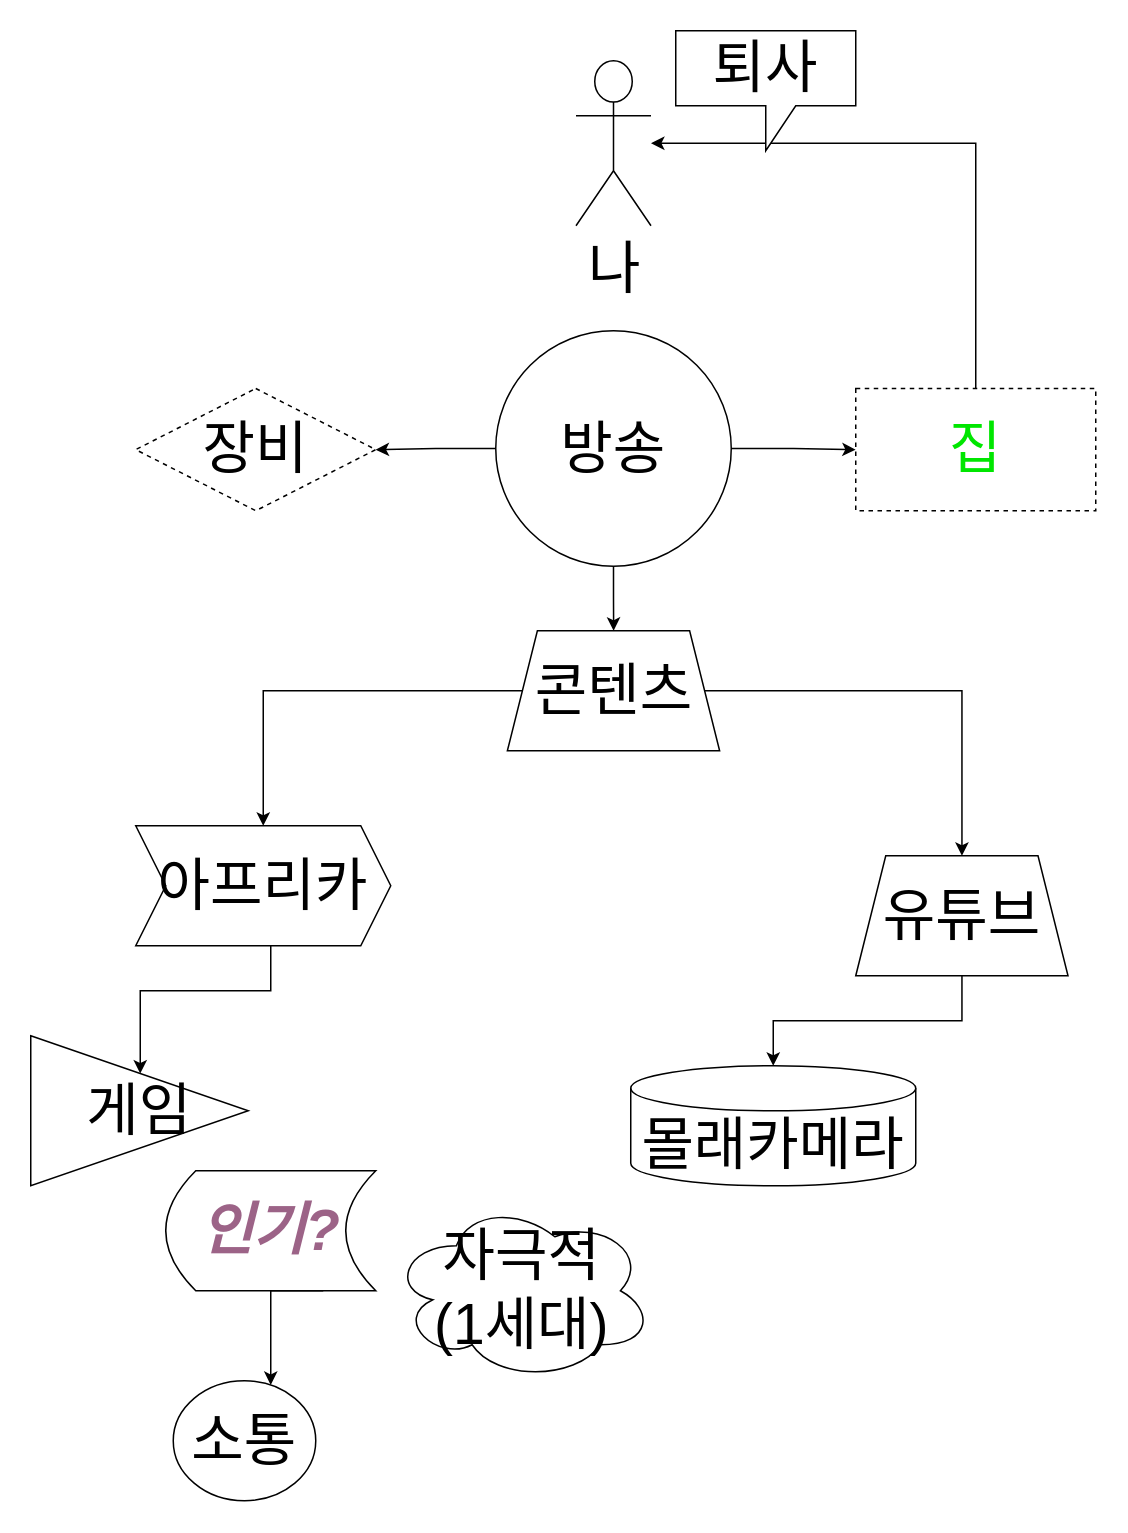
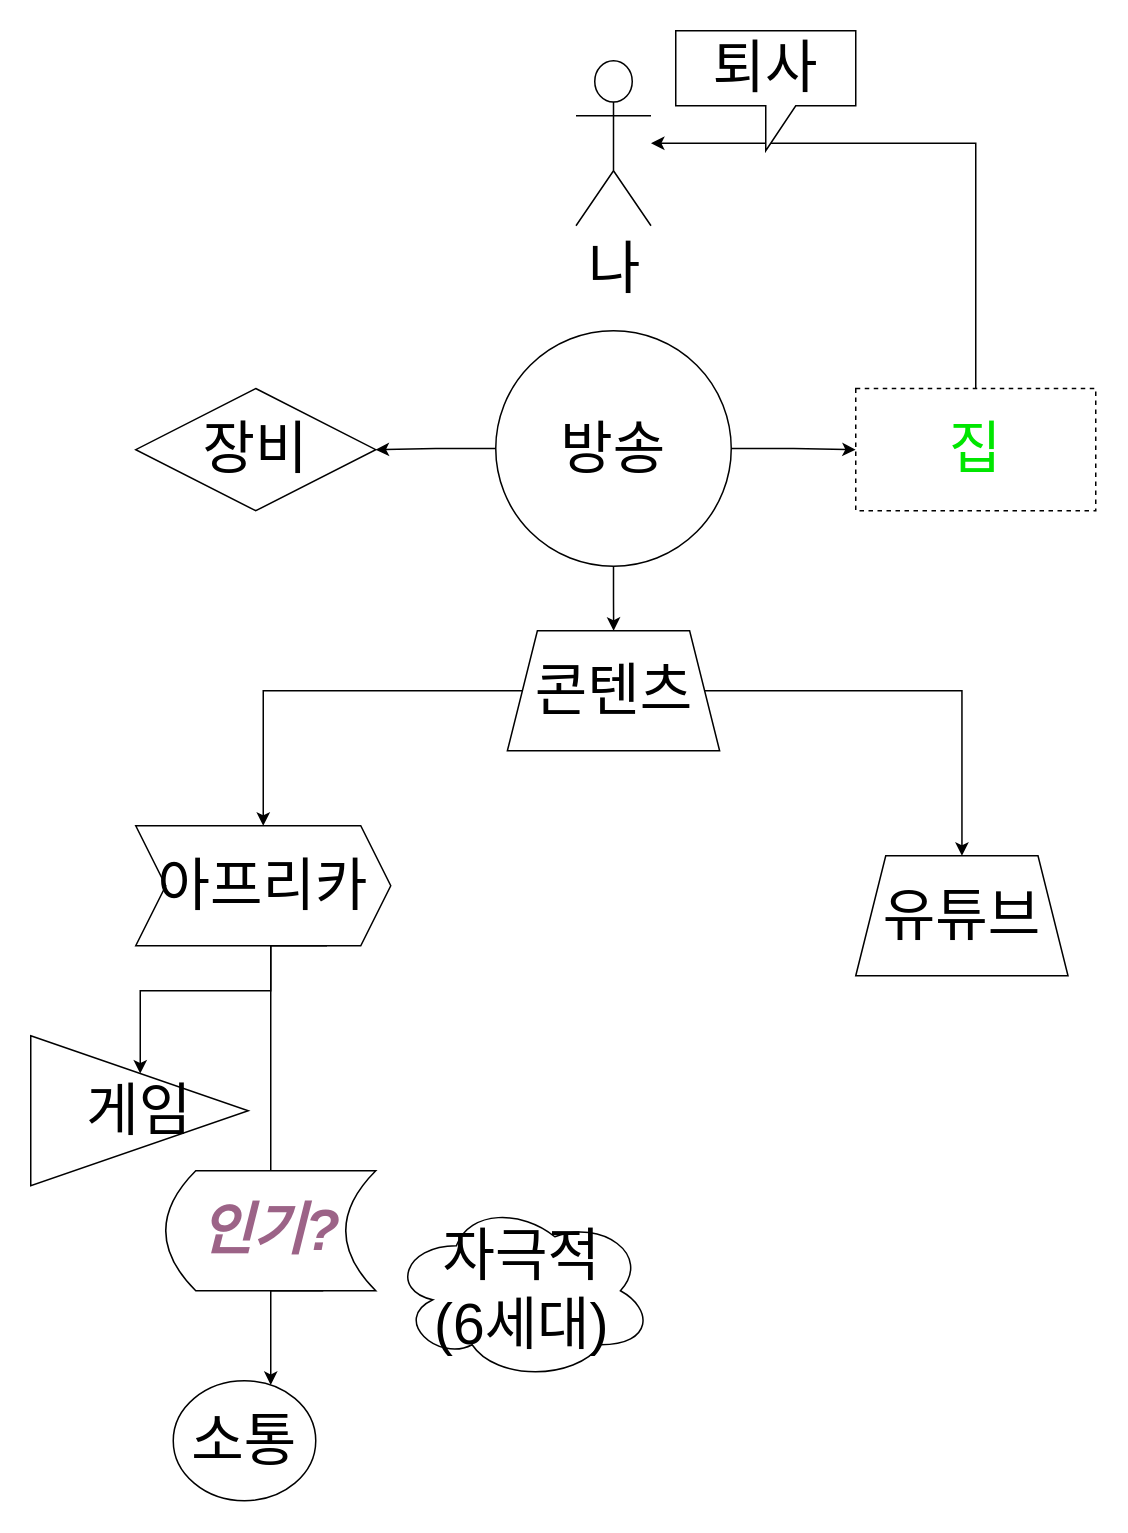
(256, 450) -> (256, 450)
(873, 1021) -> none
none -> (271, 1081)
(773, 1126) -> none
(522, 1291) -> (522, 1291)
